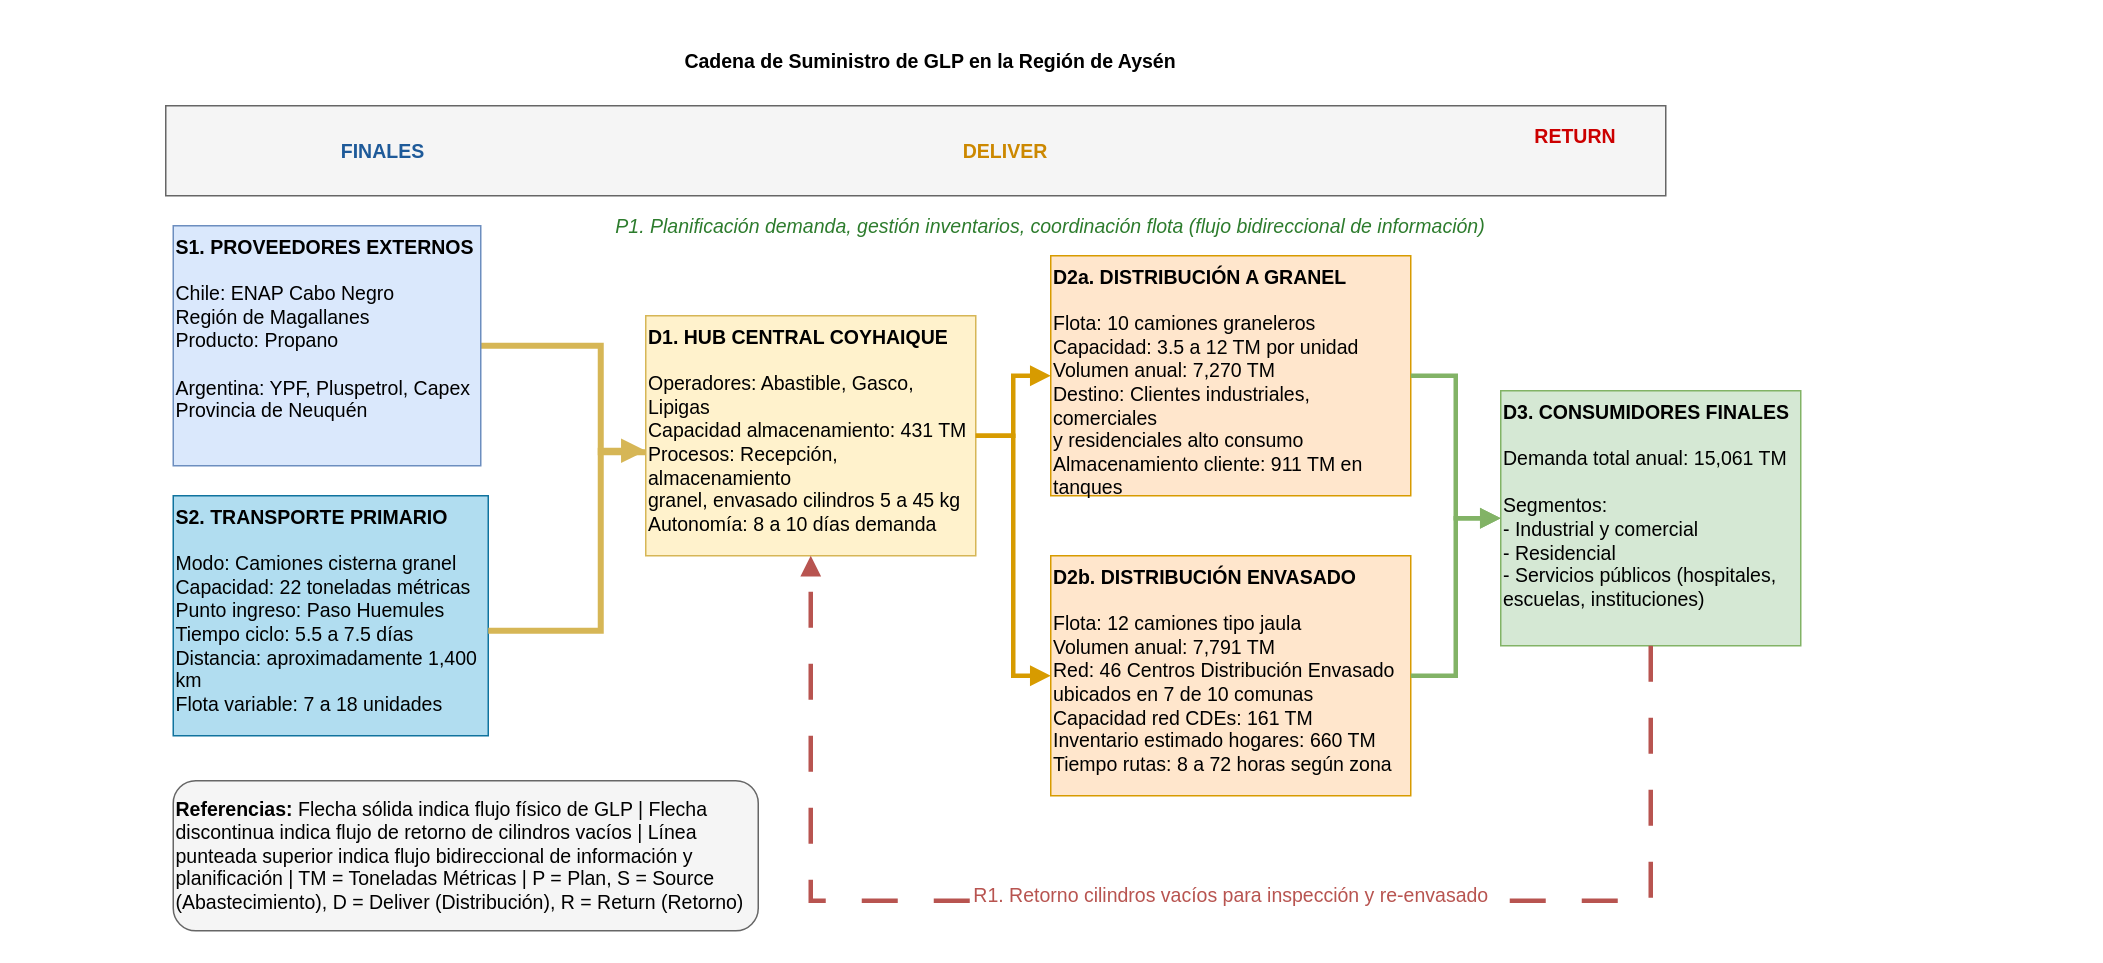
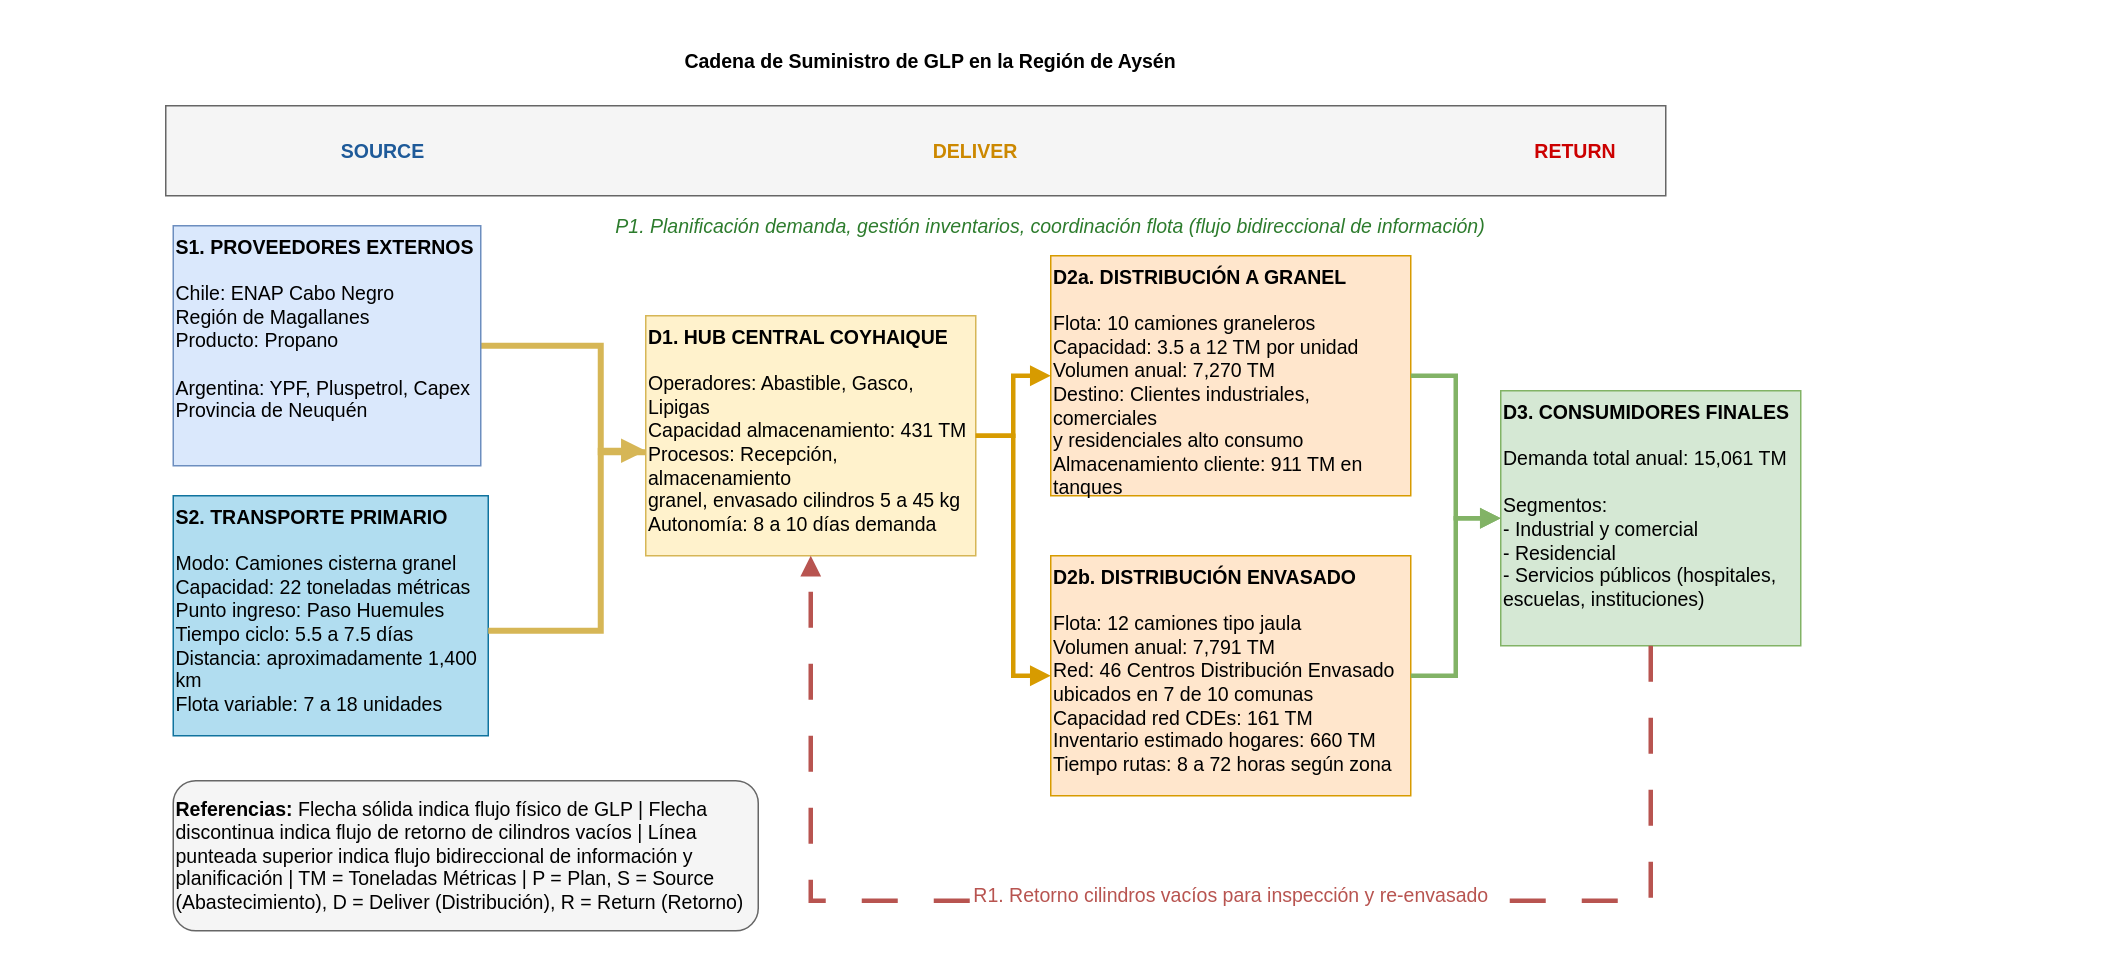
(1576, 136) -> (1576, 151)
(383, 151) -> (383, 151)
(1006, 151) -> (976, 151)
